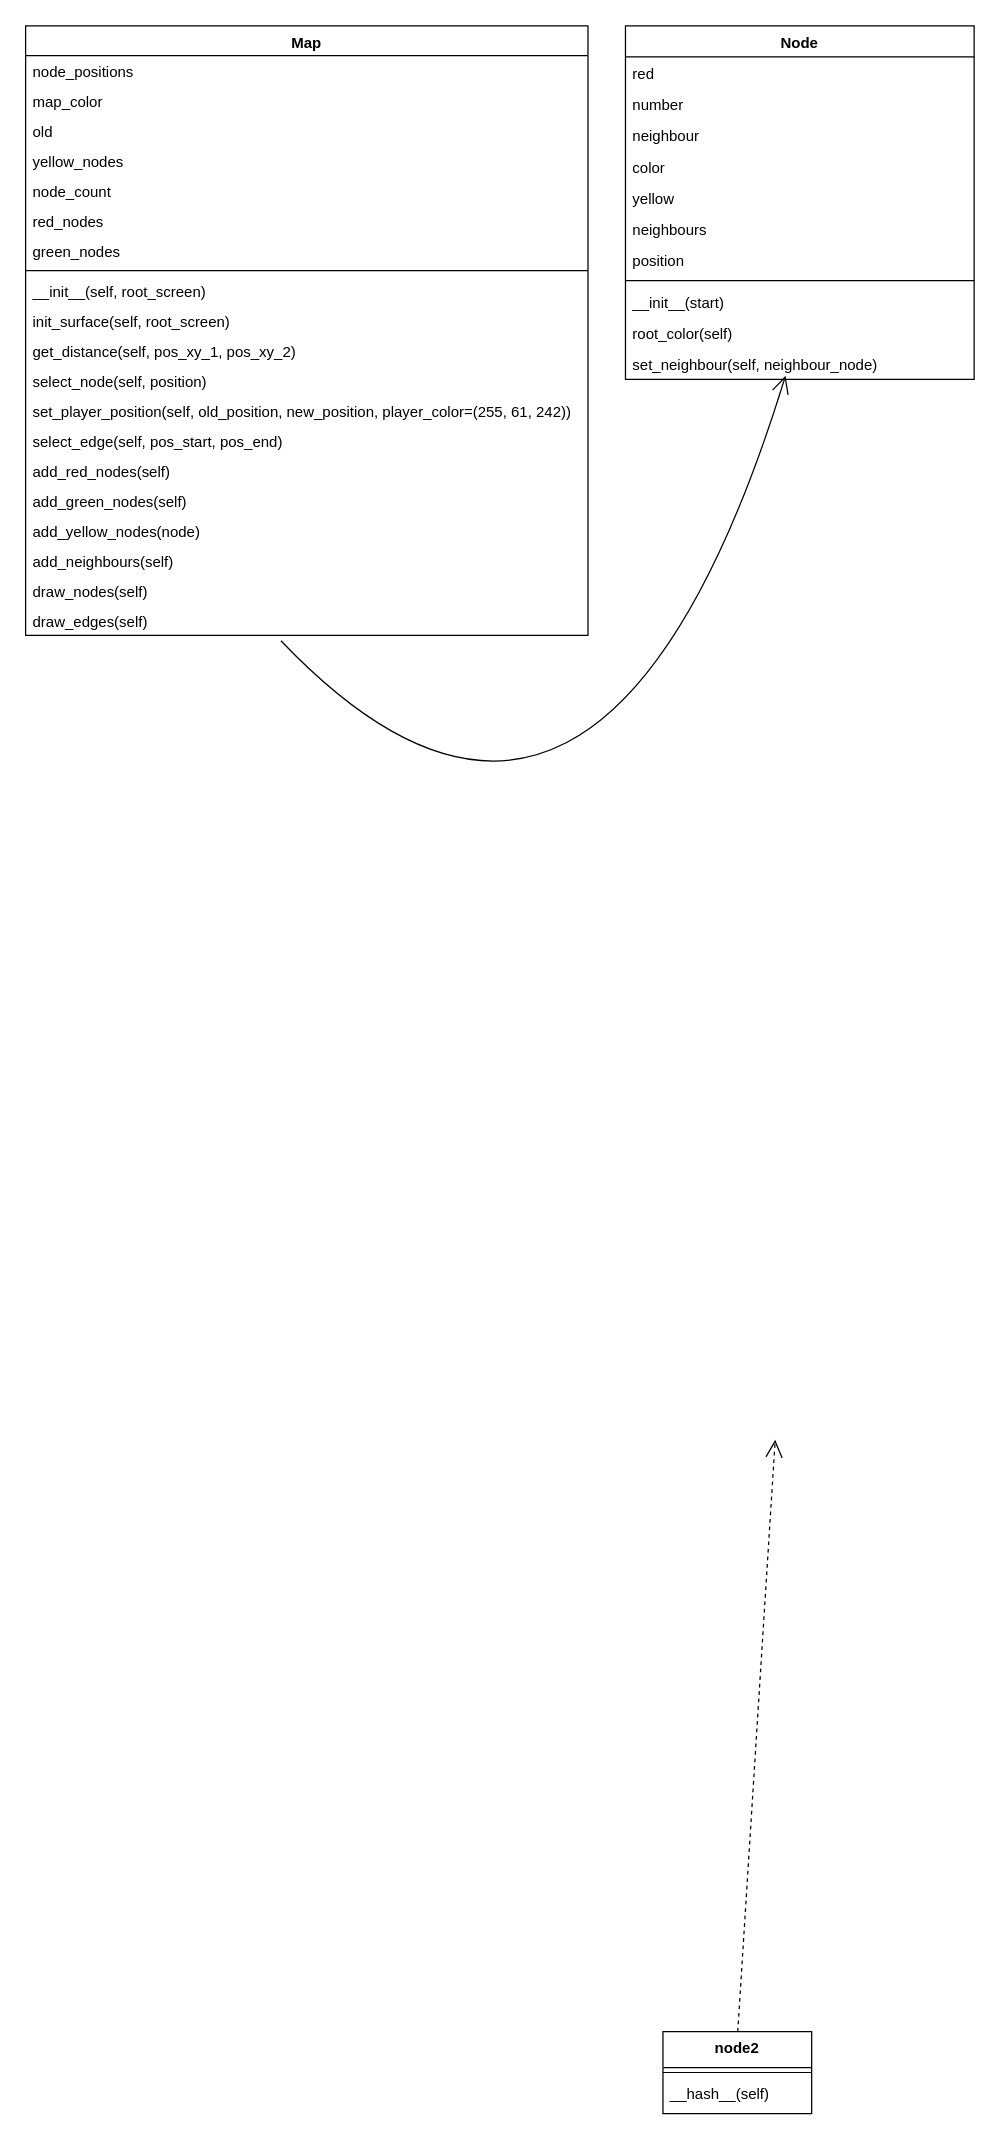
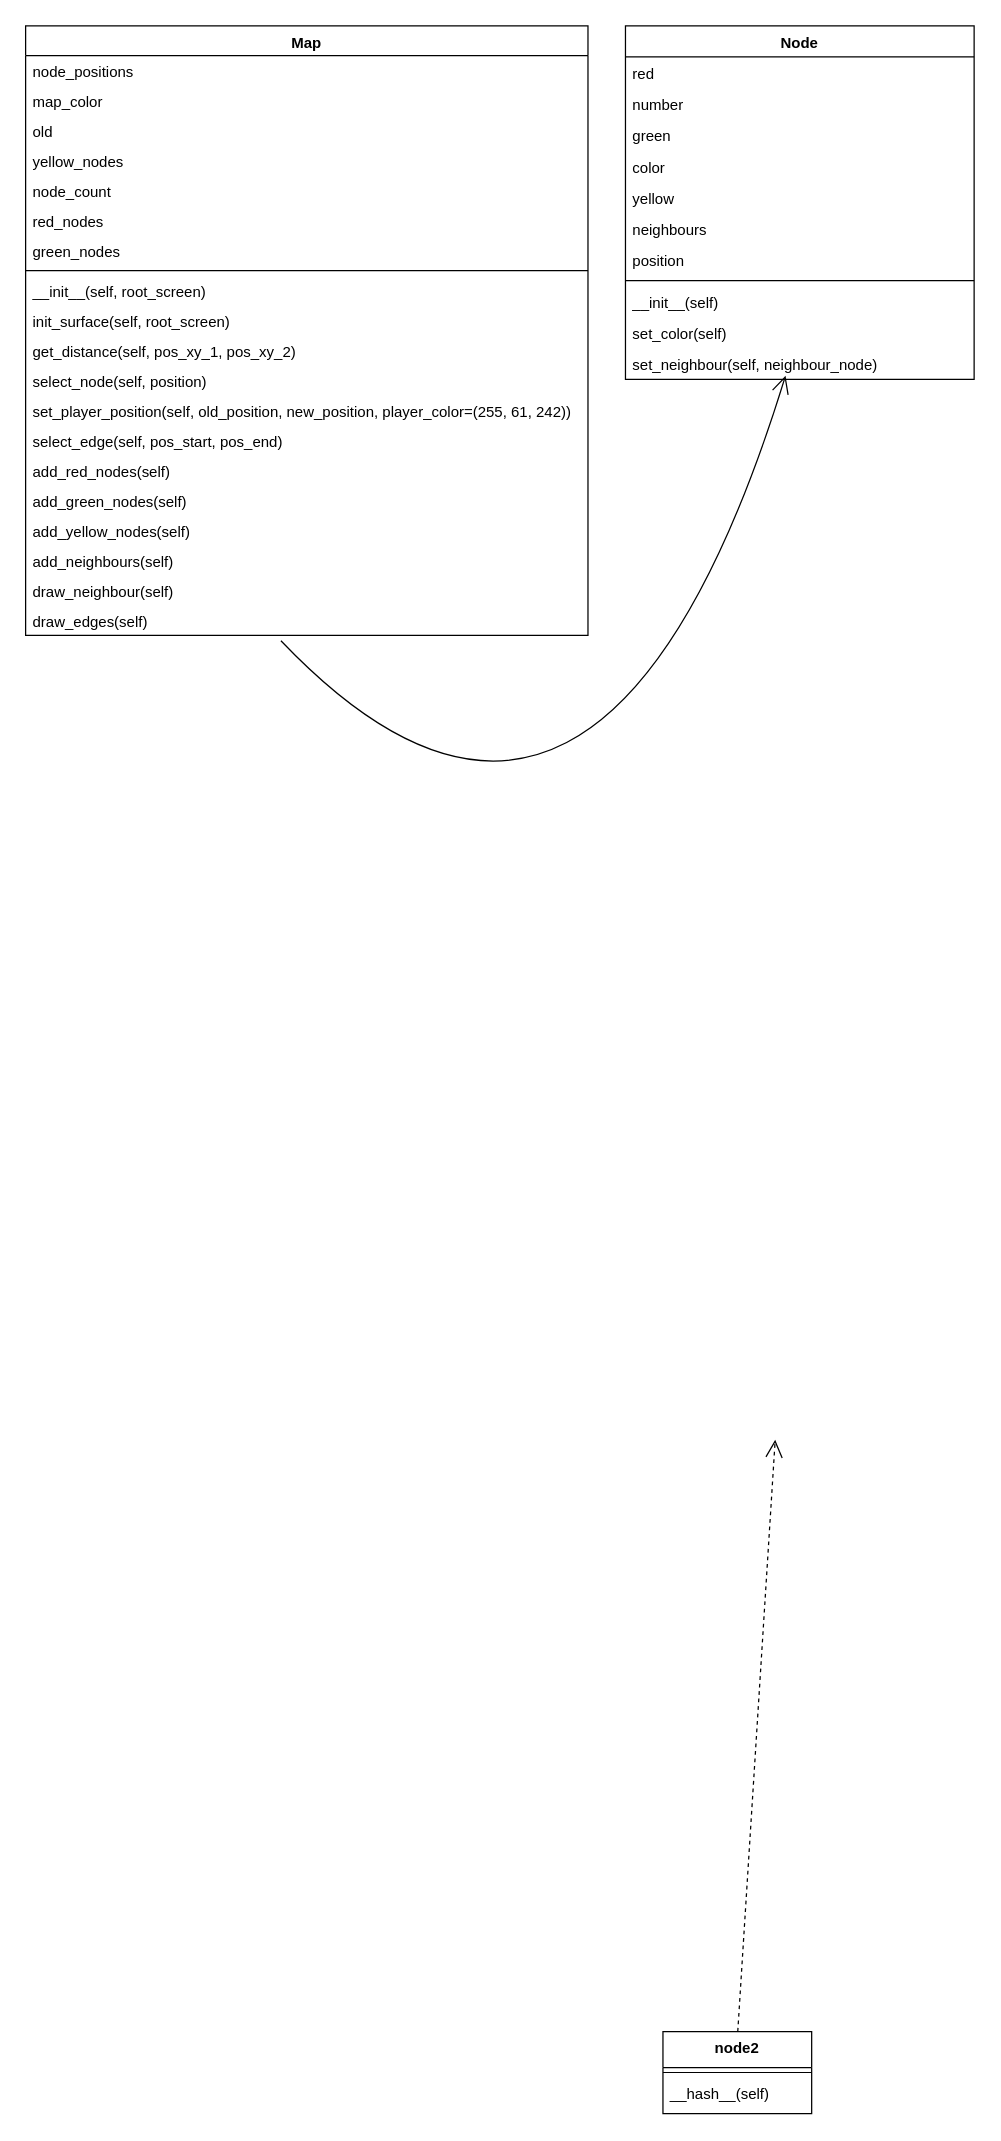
(668, 136) -> (654, 136)
(692, 302) -> (685, 302)
(696, 334) -> (692, 334)
(121, 532) -> (119, 532)
(98, 592) -> (113, 592)
